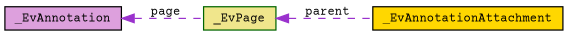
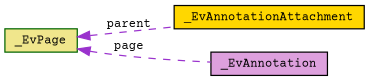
(169, 18) -> (150, 58)
